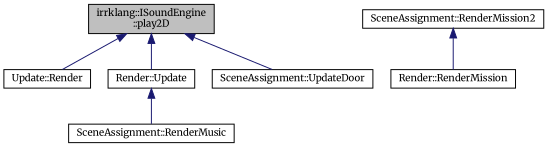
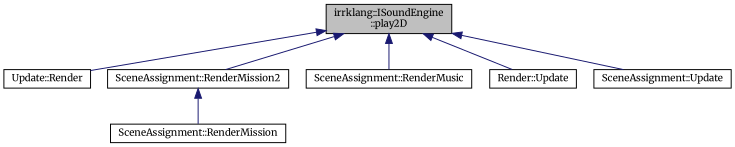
none -> (280, 53)
(293, 79) -> (663, 79)
(453, 79) -> (198, 133)
(151, 111) -> (389, 56)
